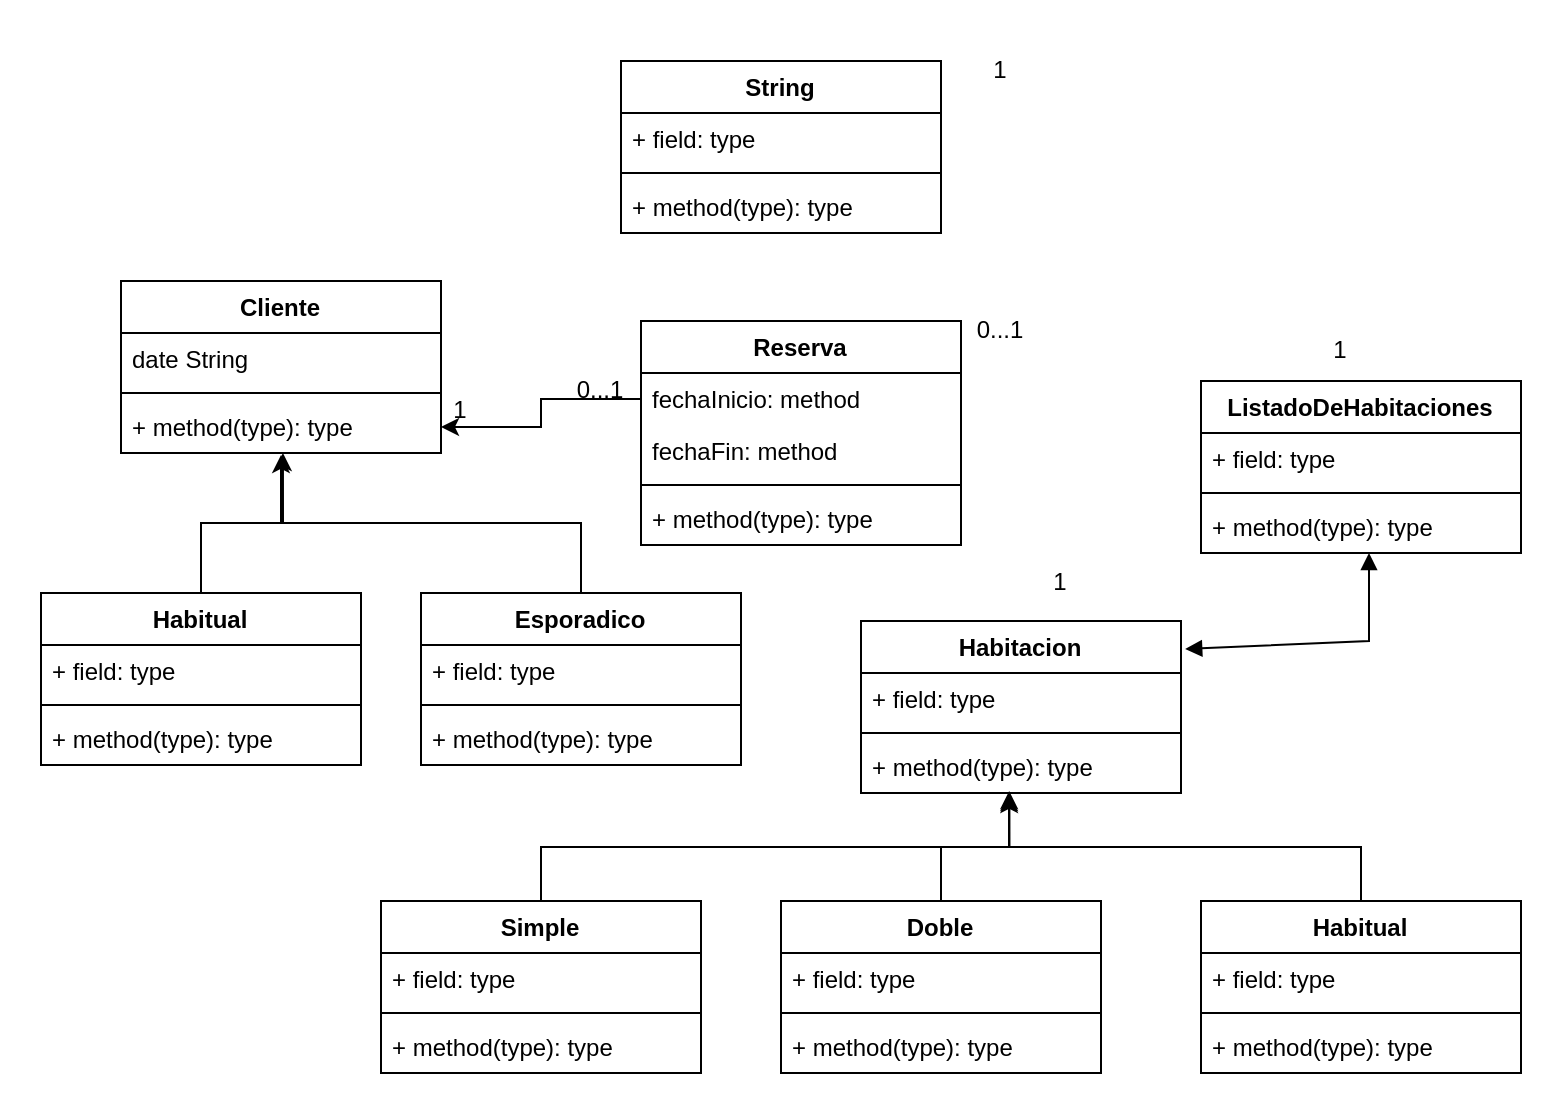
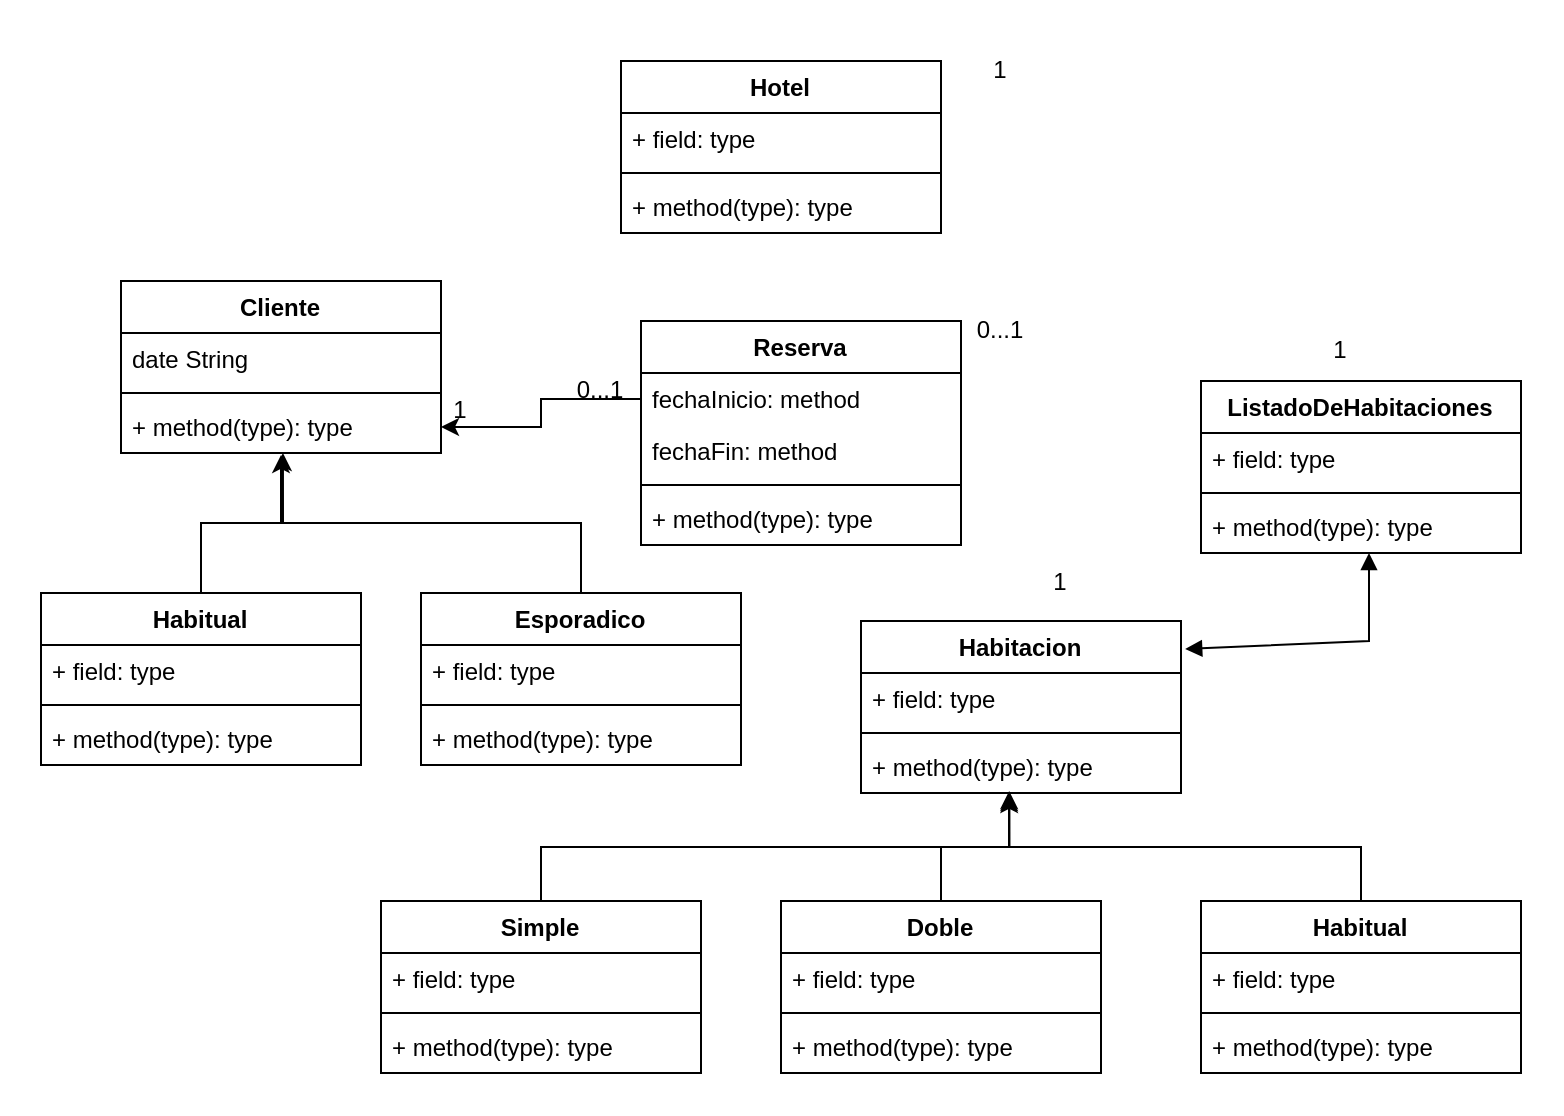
(781, 89) -> (781, 89)
